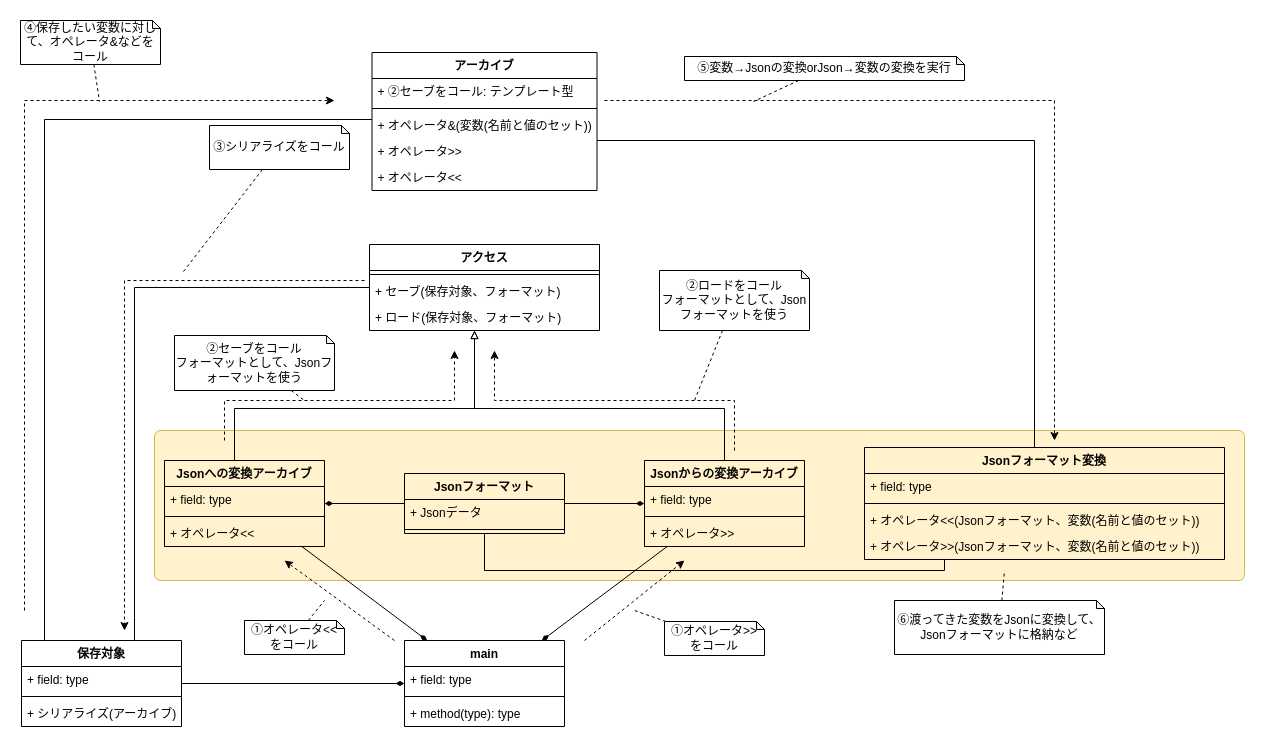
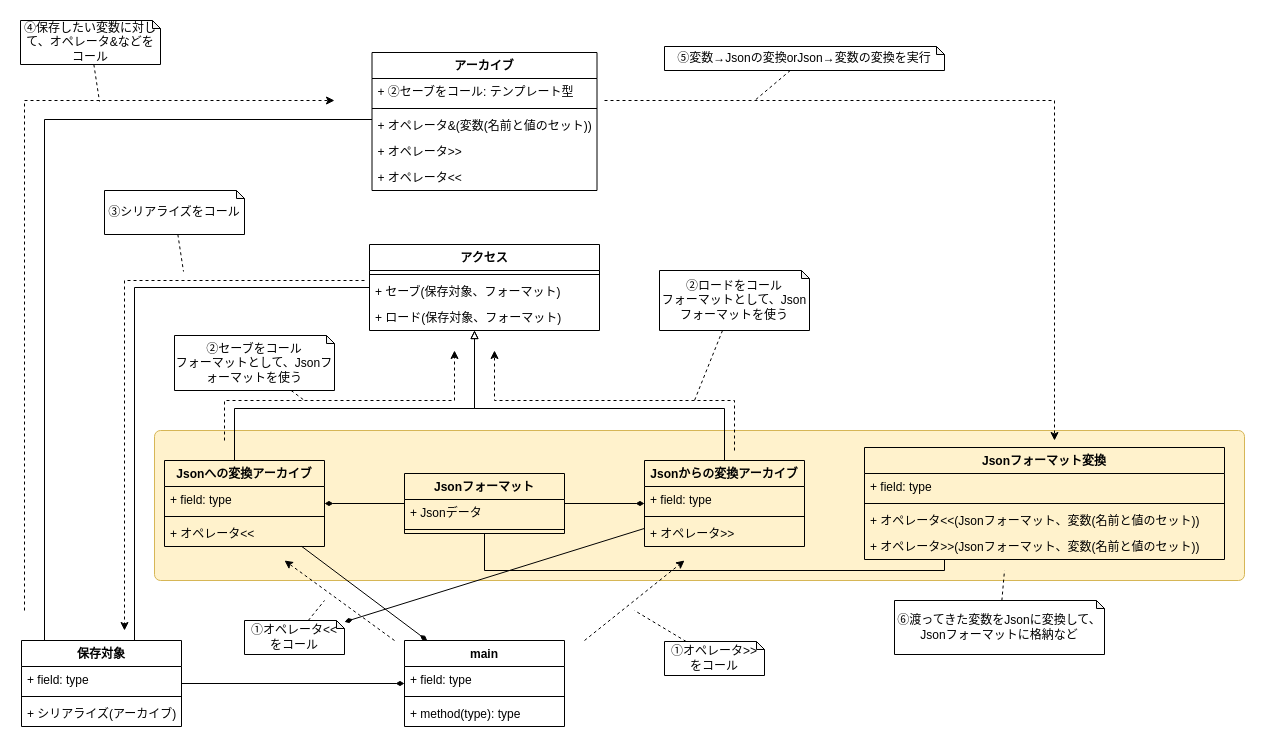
(825, 69) -> (805, 59)
(967, 141) -> none
(280, 148) -> (175, 213)
(608, 591) -> (430, 595)
(715, 639) -> (715, 659)
